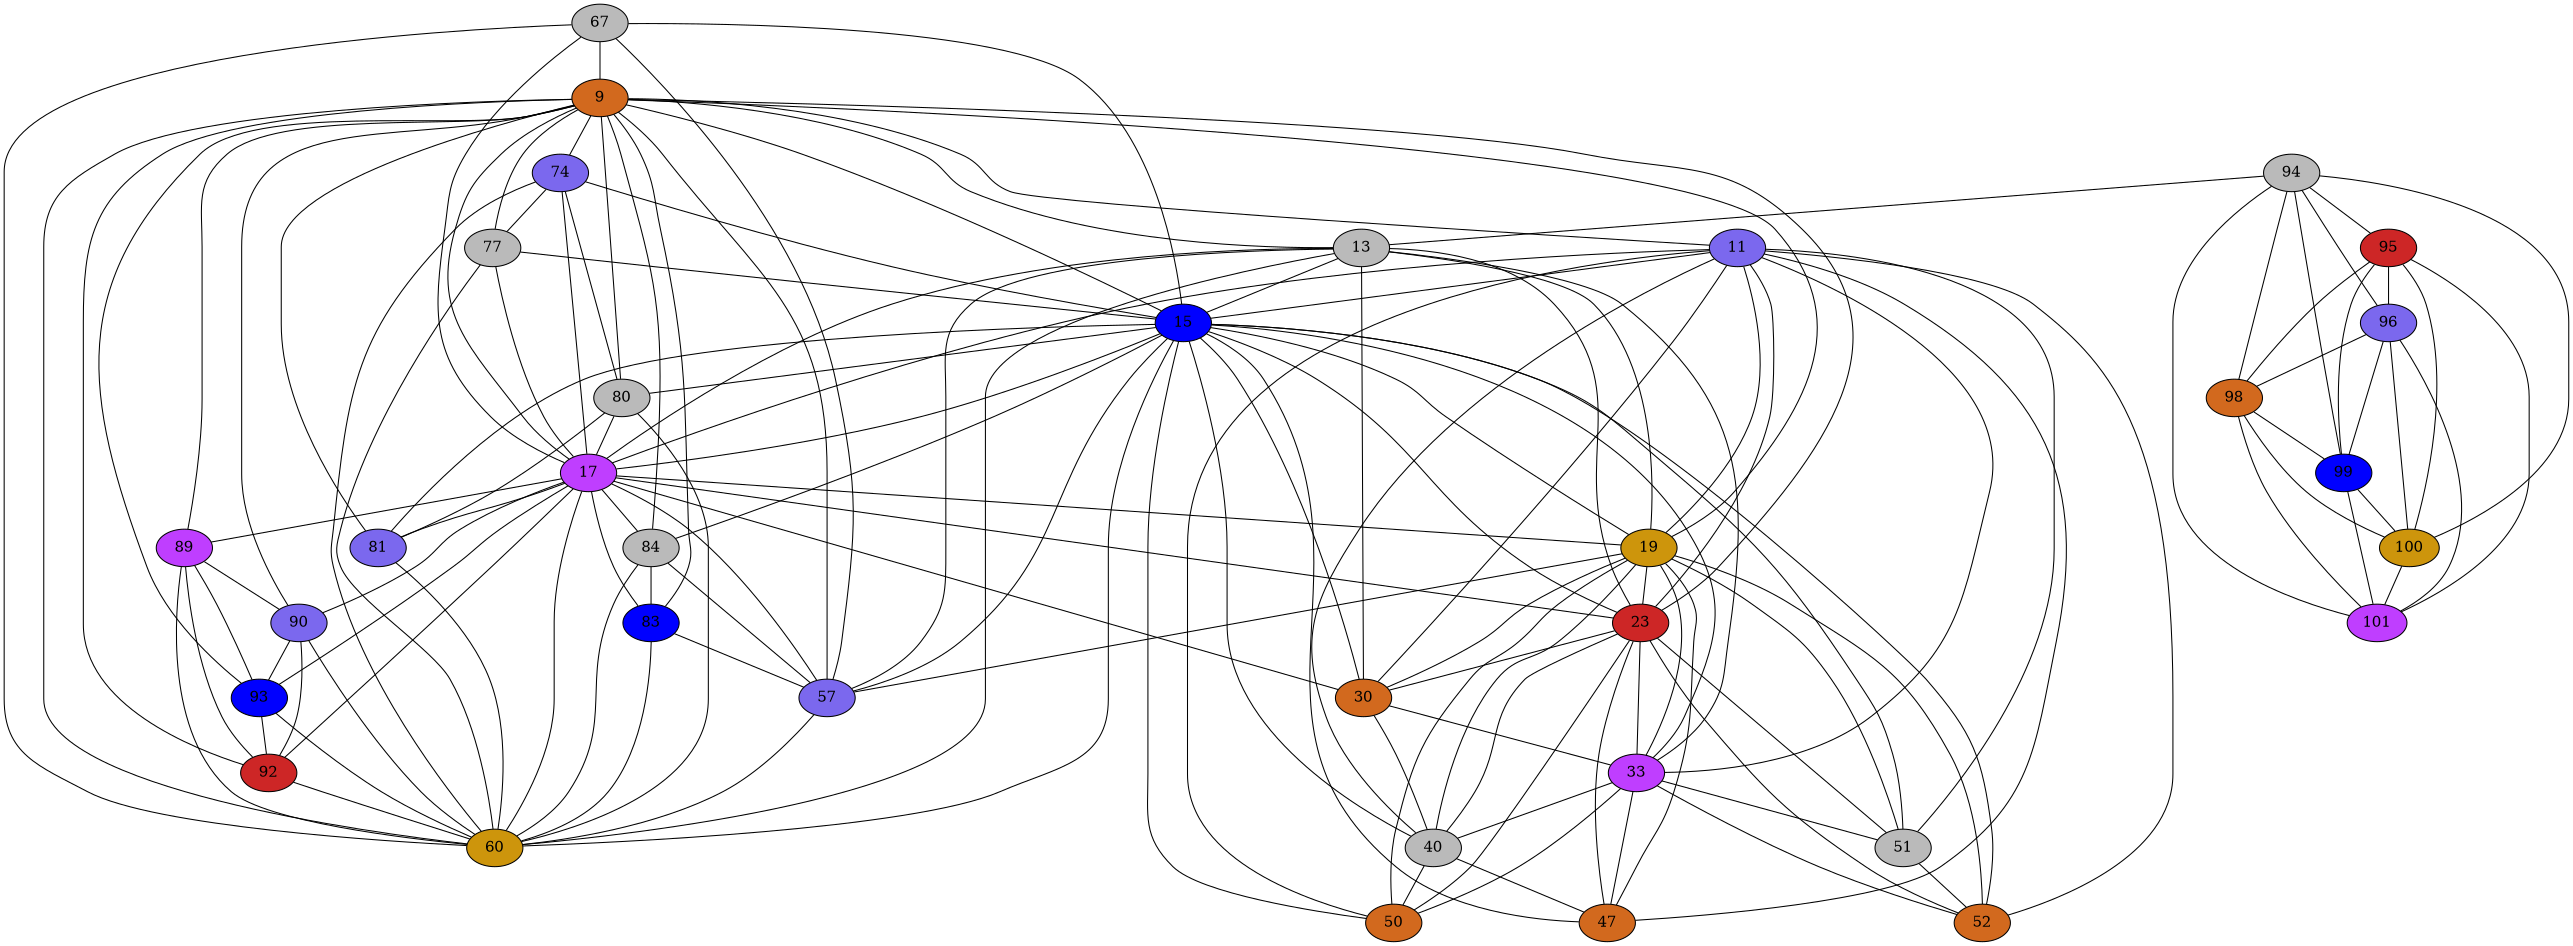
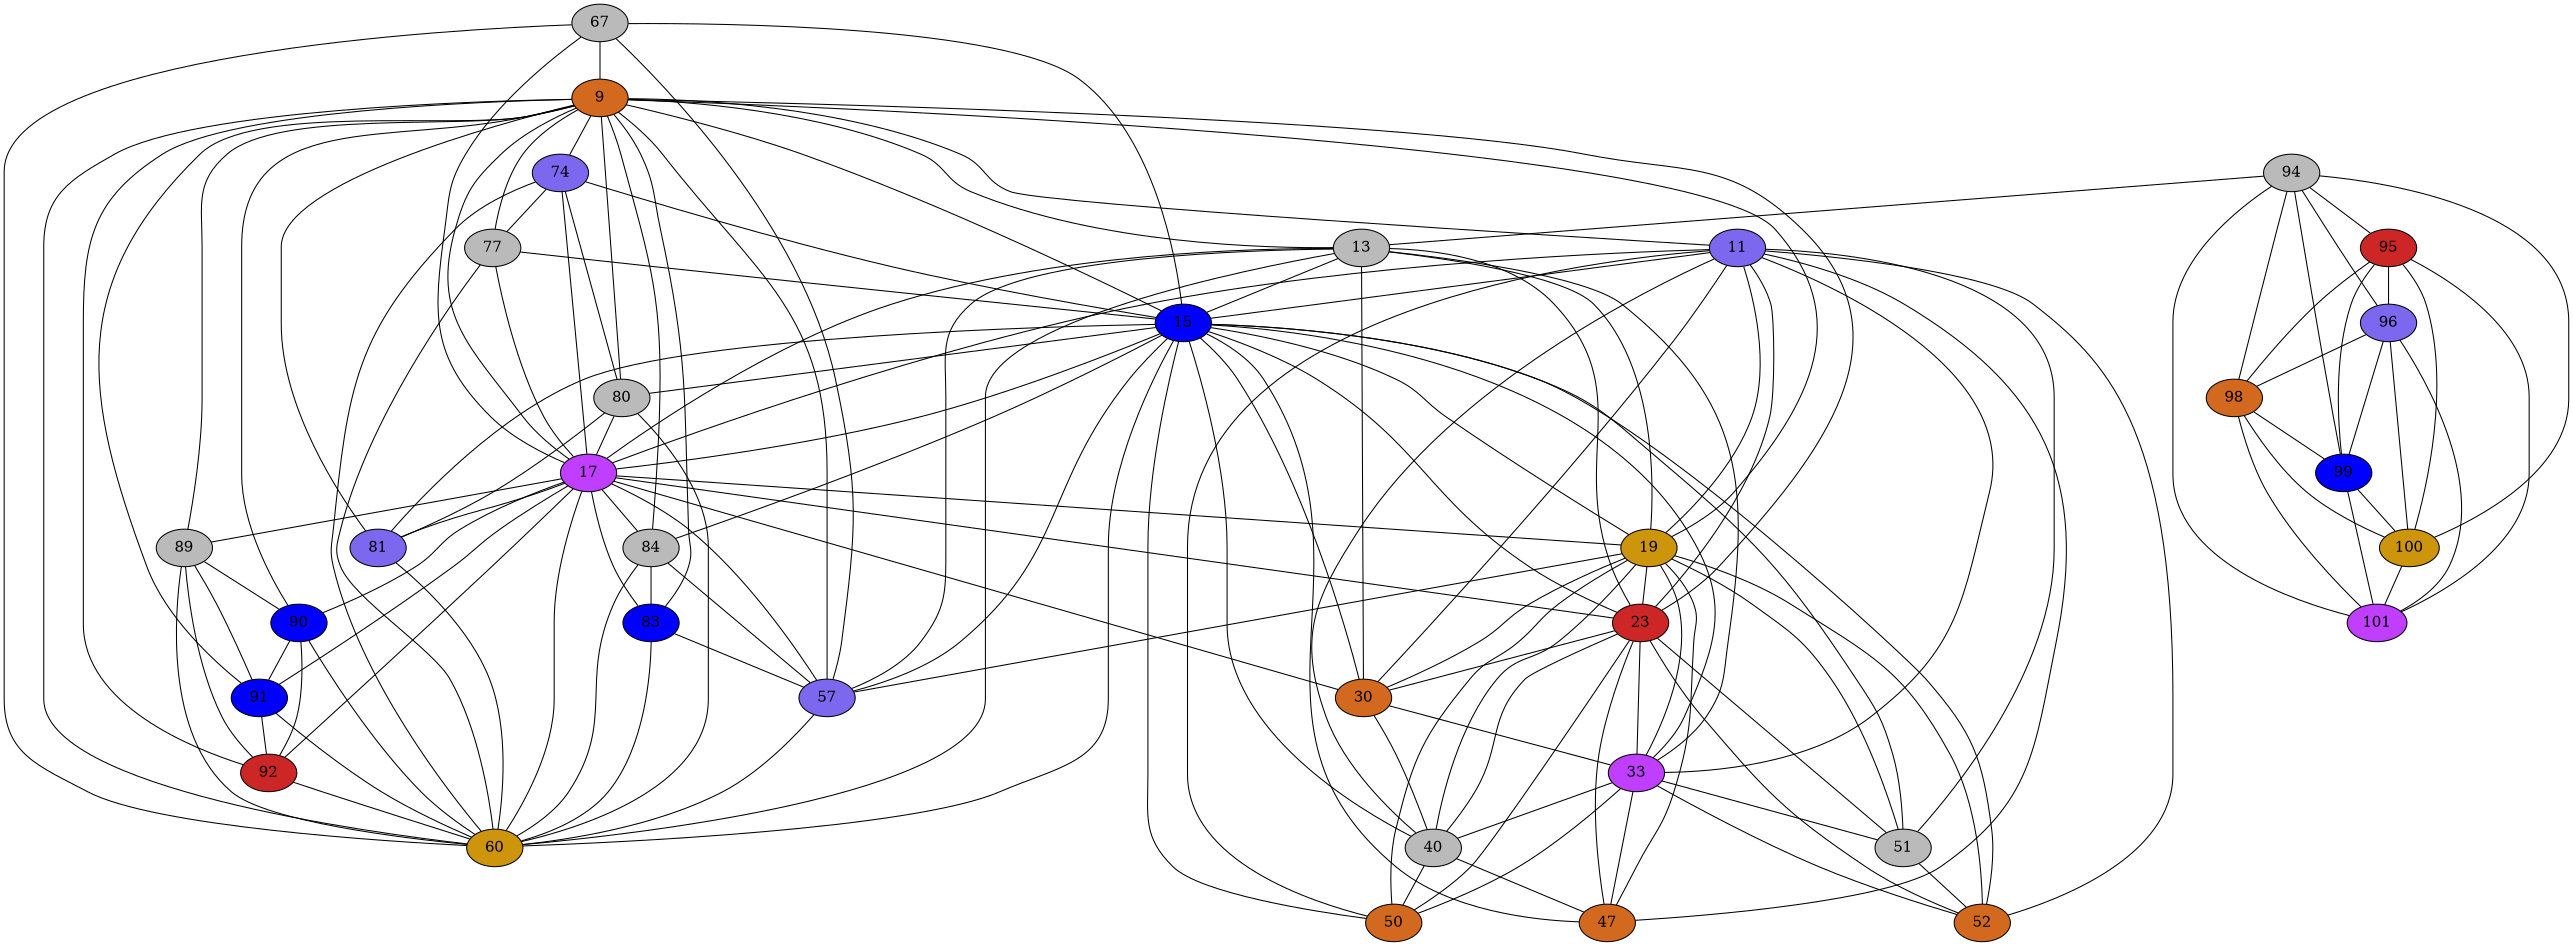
(184, 548) -> (184, 548)
(299, 623) -> (299, 623)
(259, 698) -> (259, 698)
